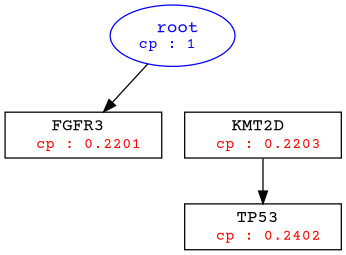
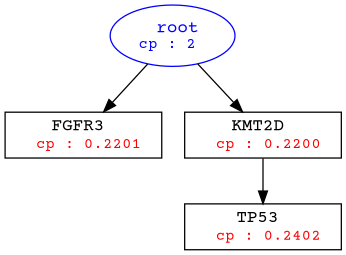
(173, 43) -> (173, 43)
none -> (216, 83)
(269, 144) -> (269, 144)
